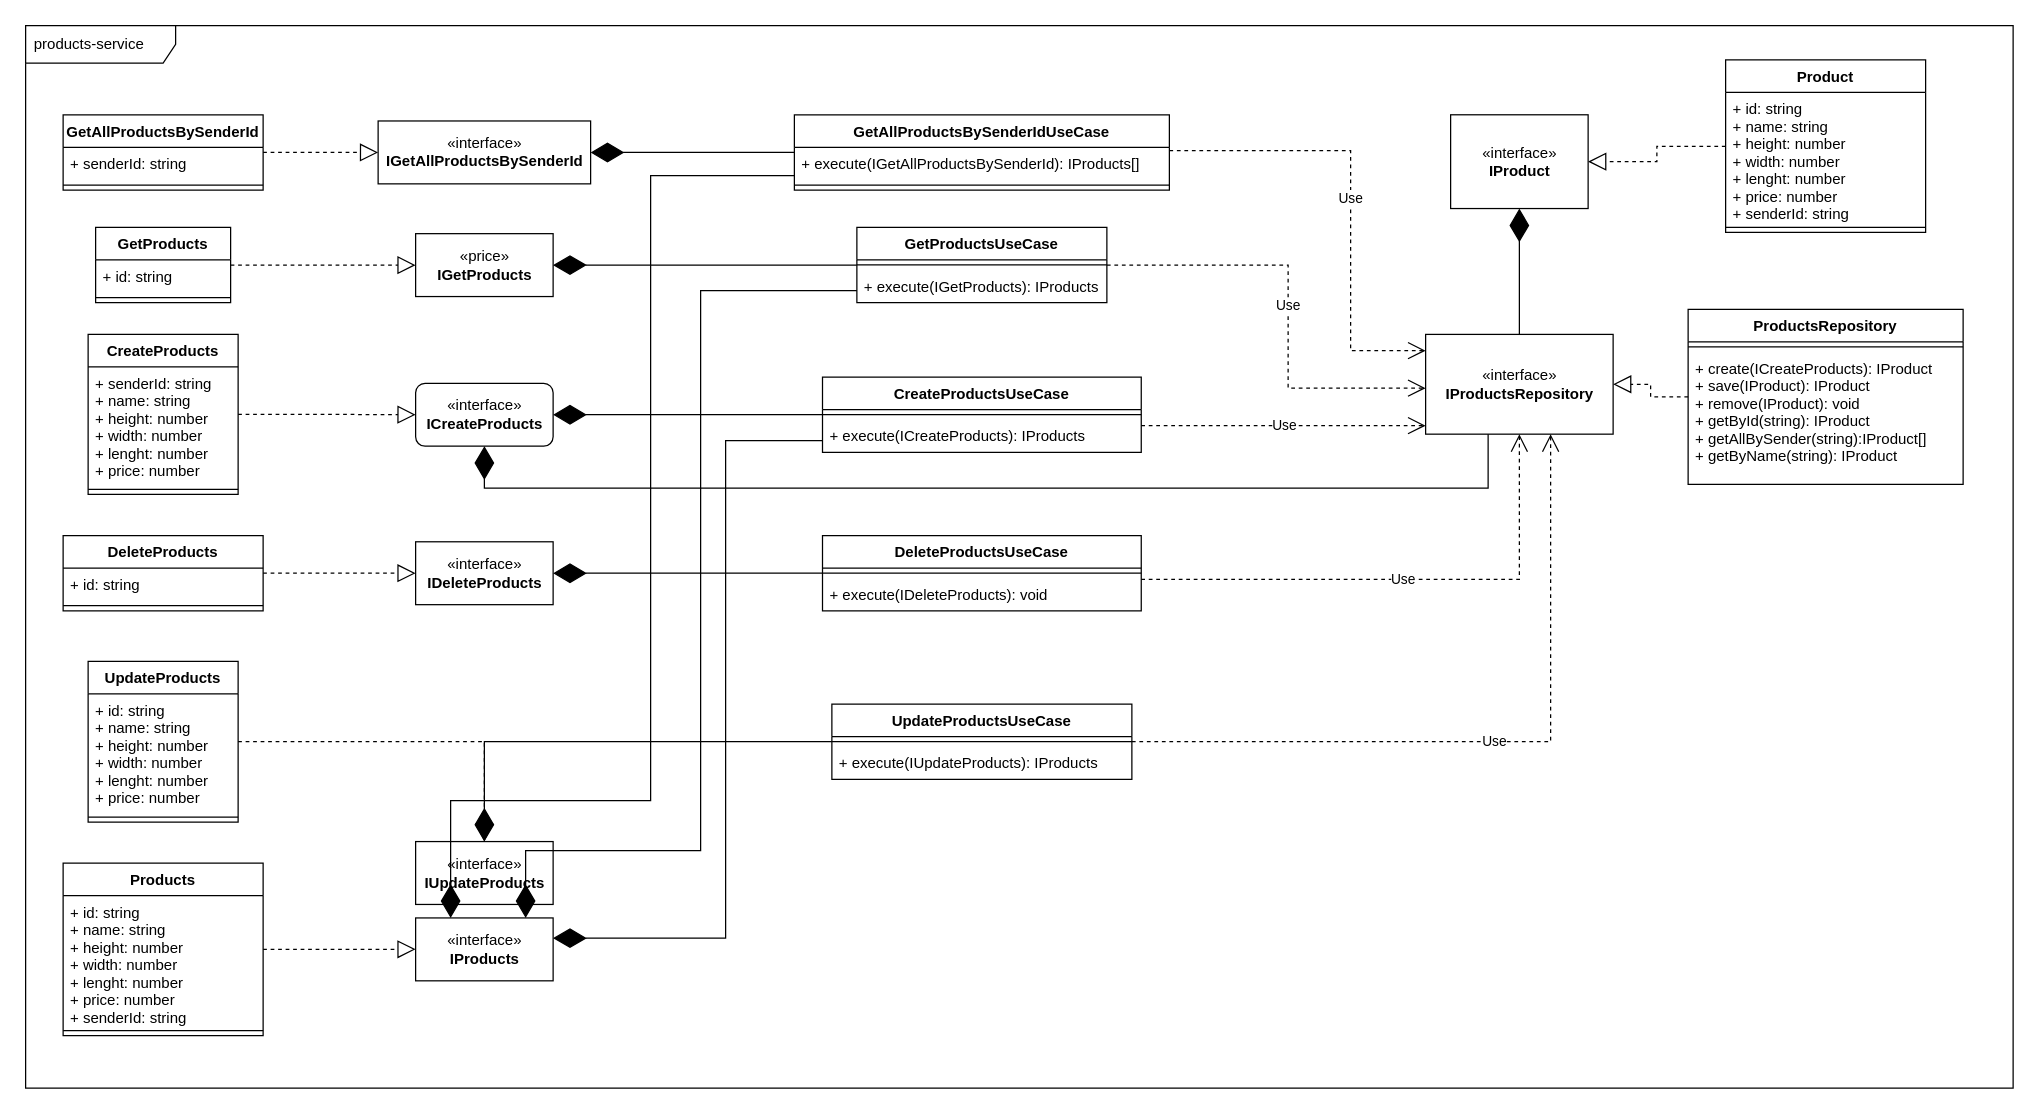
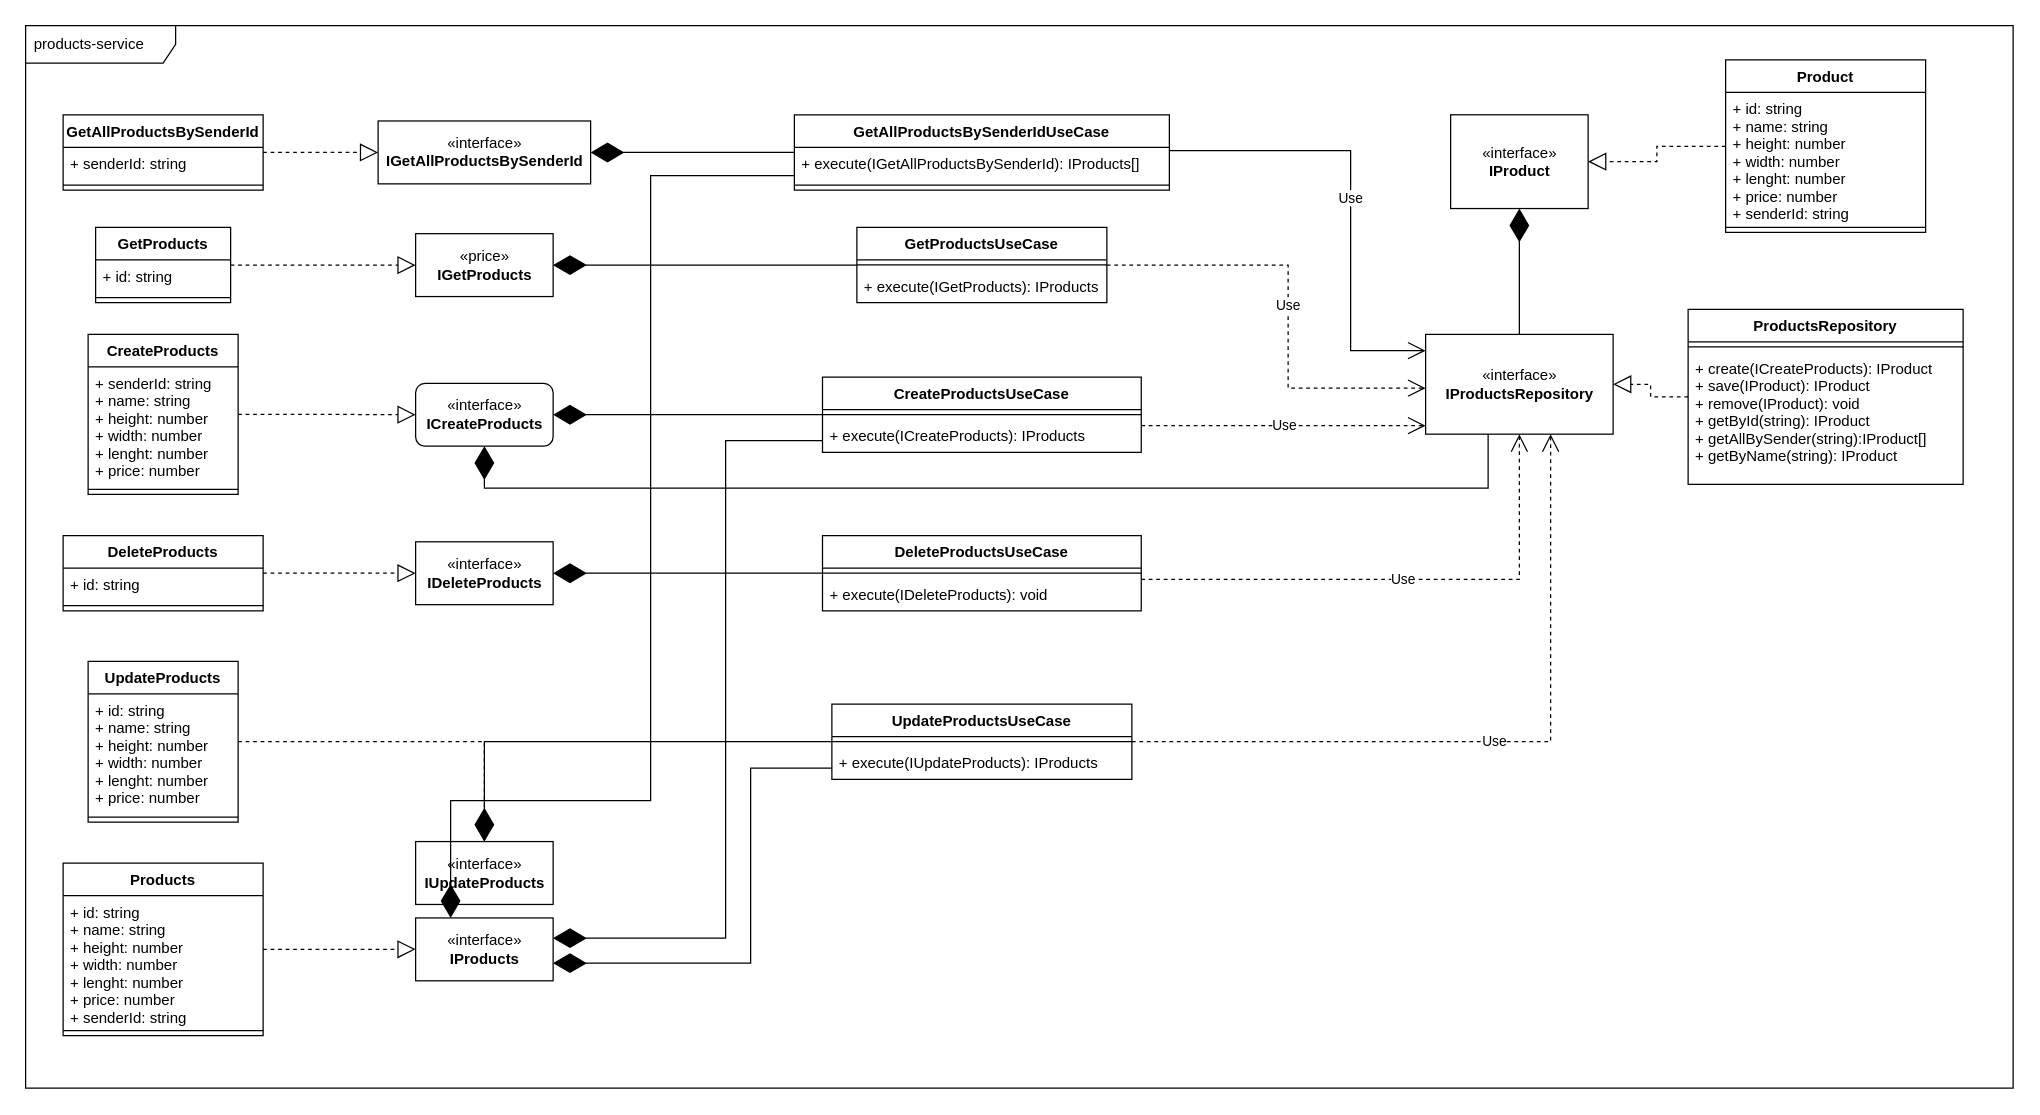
(1280, 151) -> (1280, 151)
(701, 599) -> none
none -> (751, 909)
